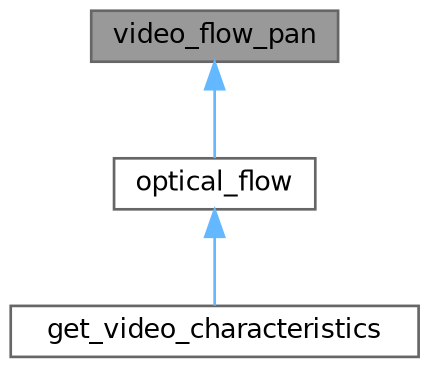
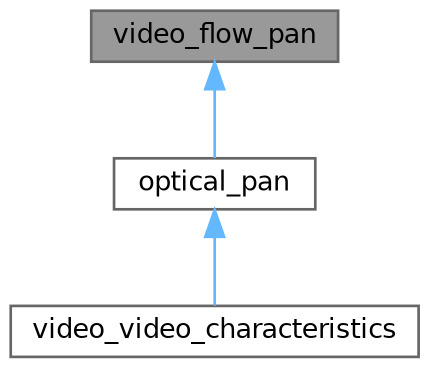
(215, 184) -> (215, 184)
(215, 331) -> (215, 331)
